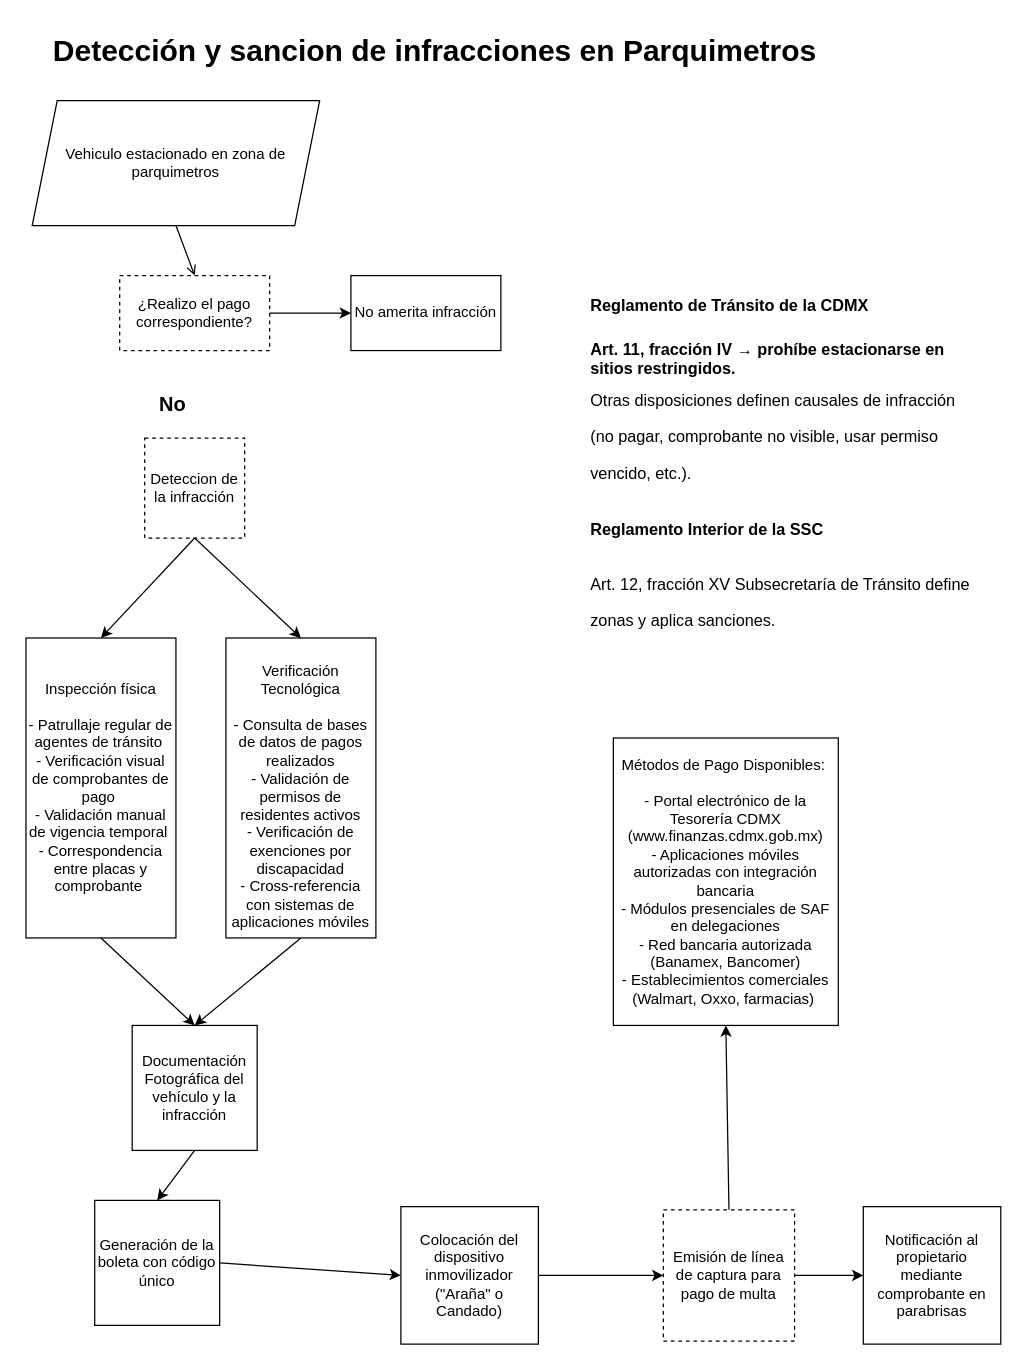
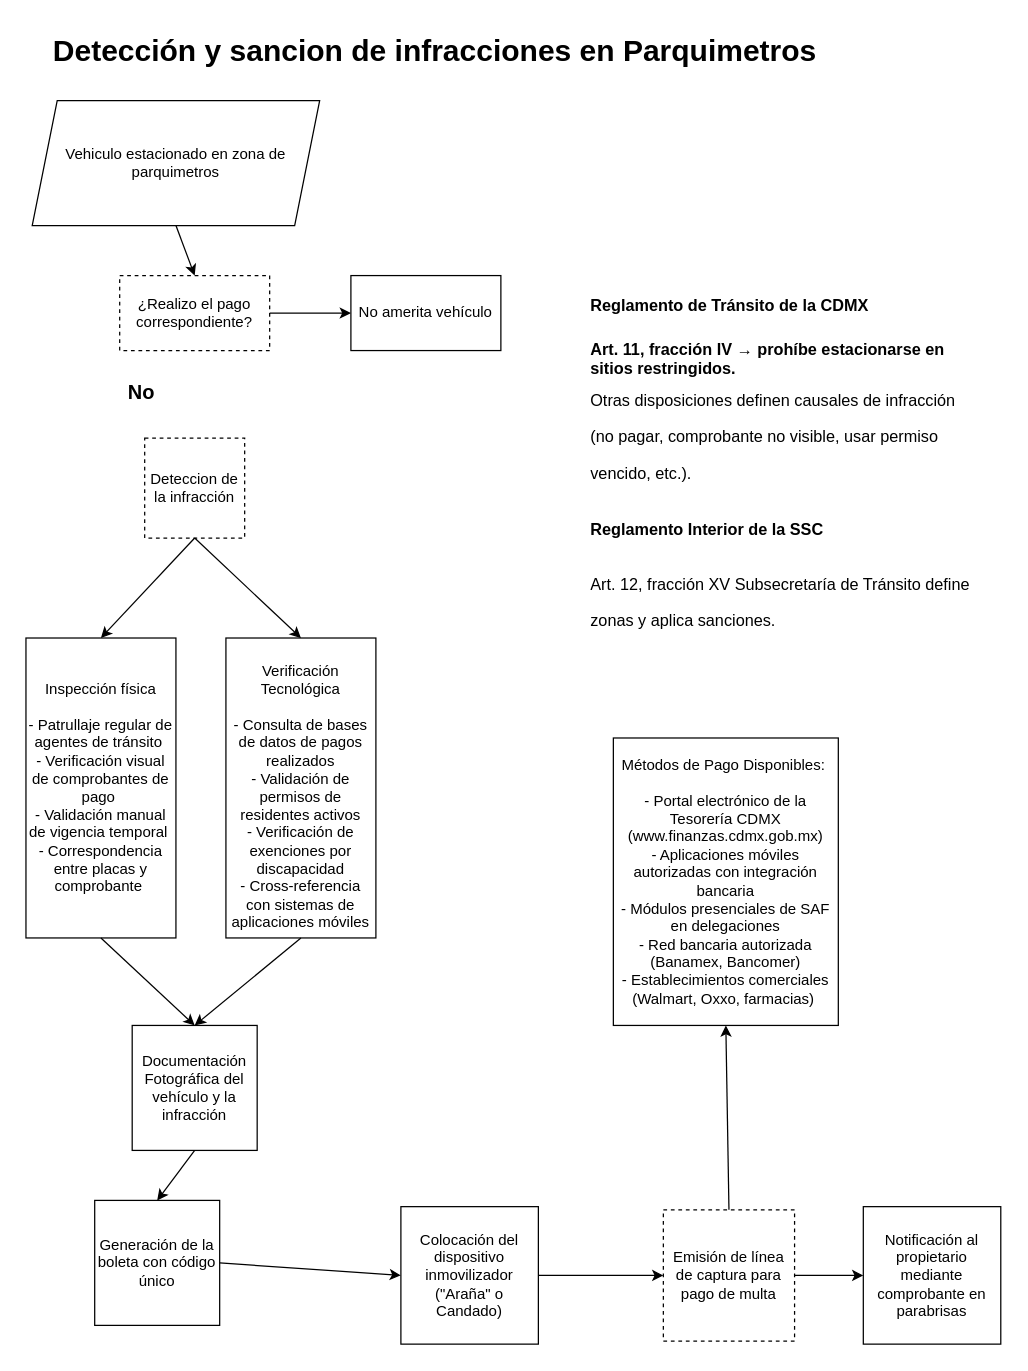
(192, 268) -> (191, 266)
(426, 313) -> (426, 313)
(176, 401) -> (144, 388)
